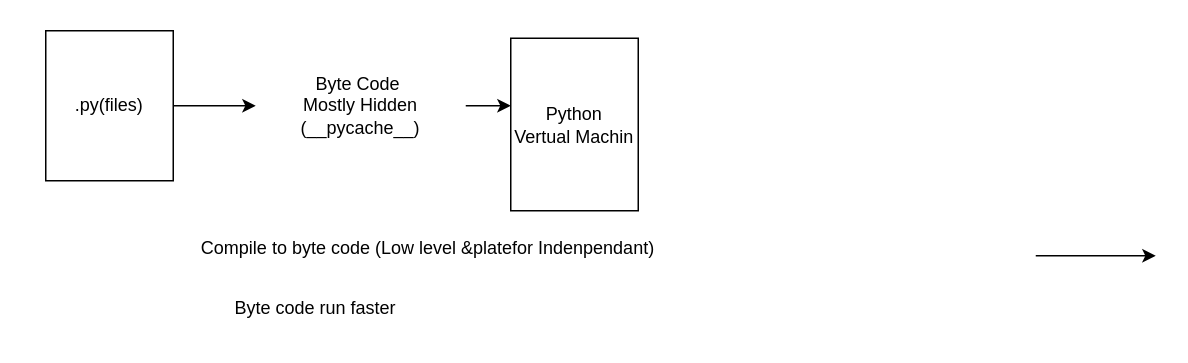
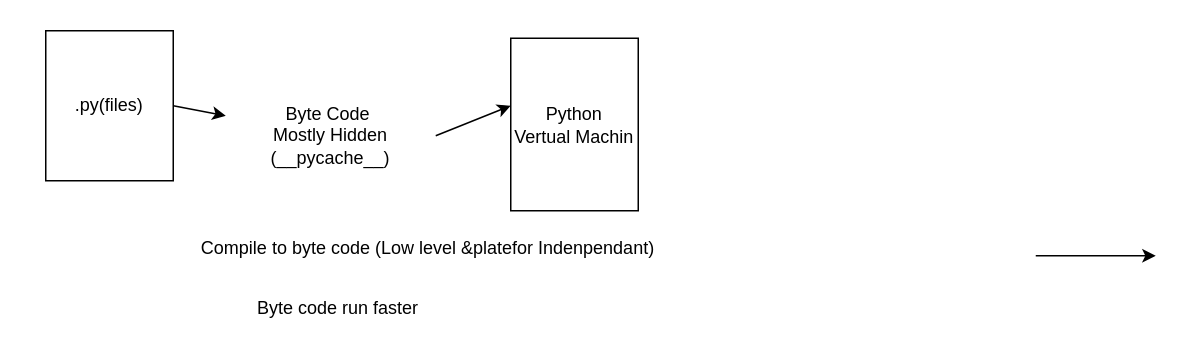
(361, 106) -> (331, 136)
(316, 308) -> (338, 308)
